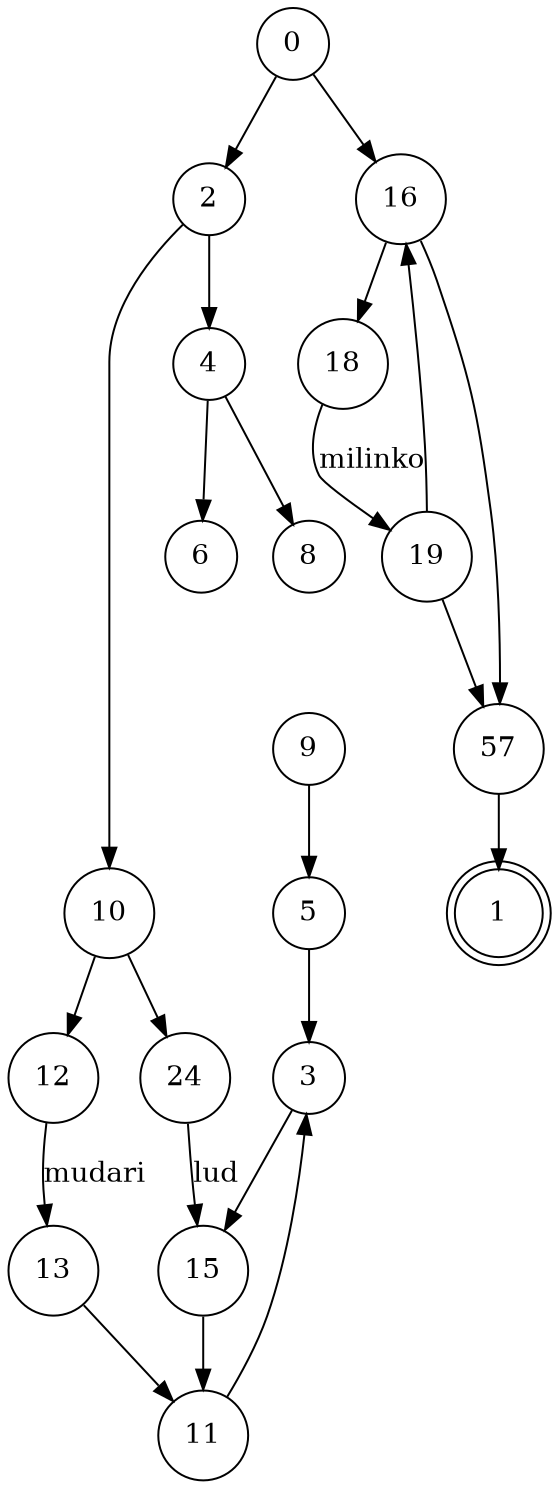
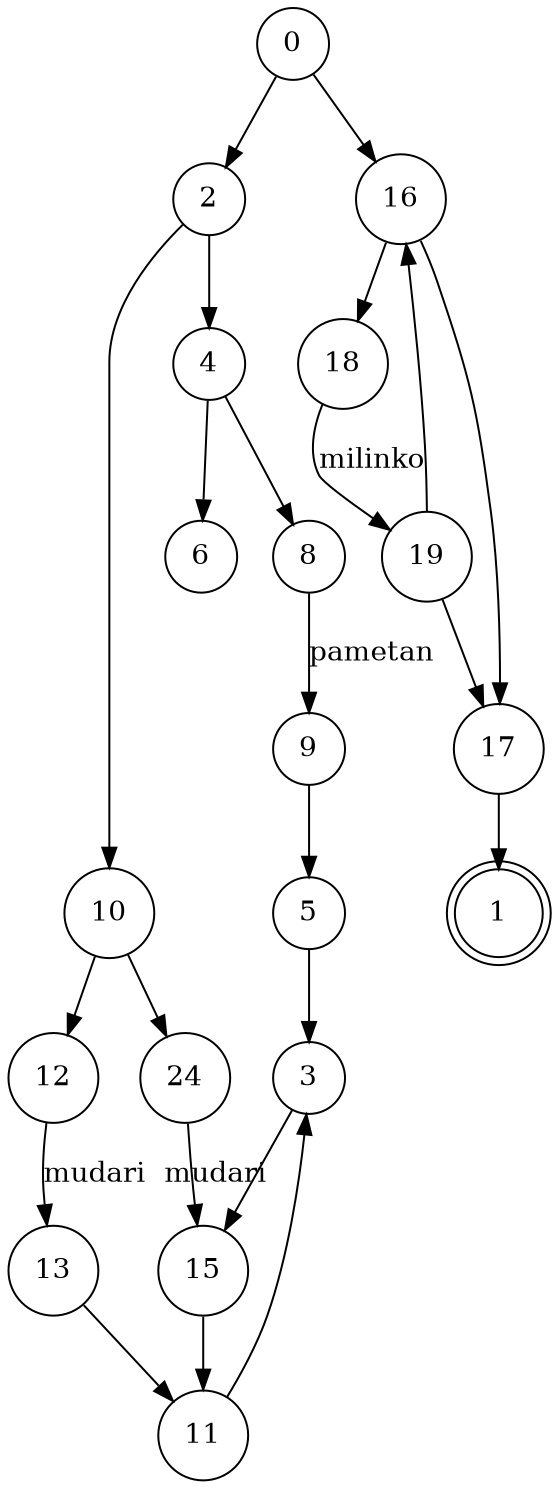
none -> (309, 643)
(499, 749) -> (499, 749)
(216, 1174) -> (216, 1174)
